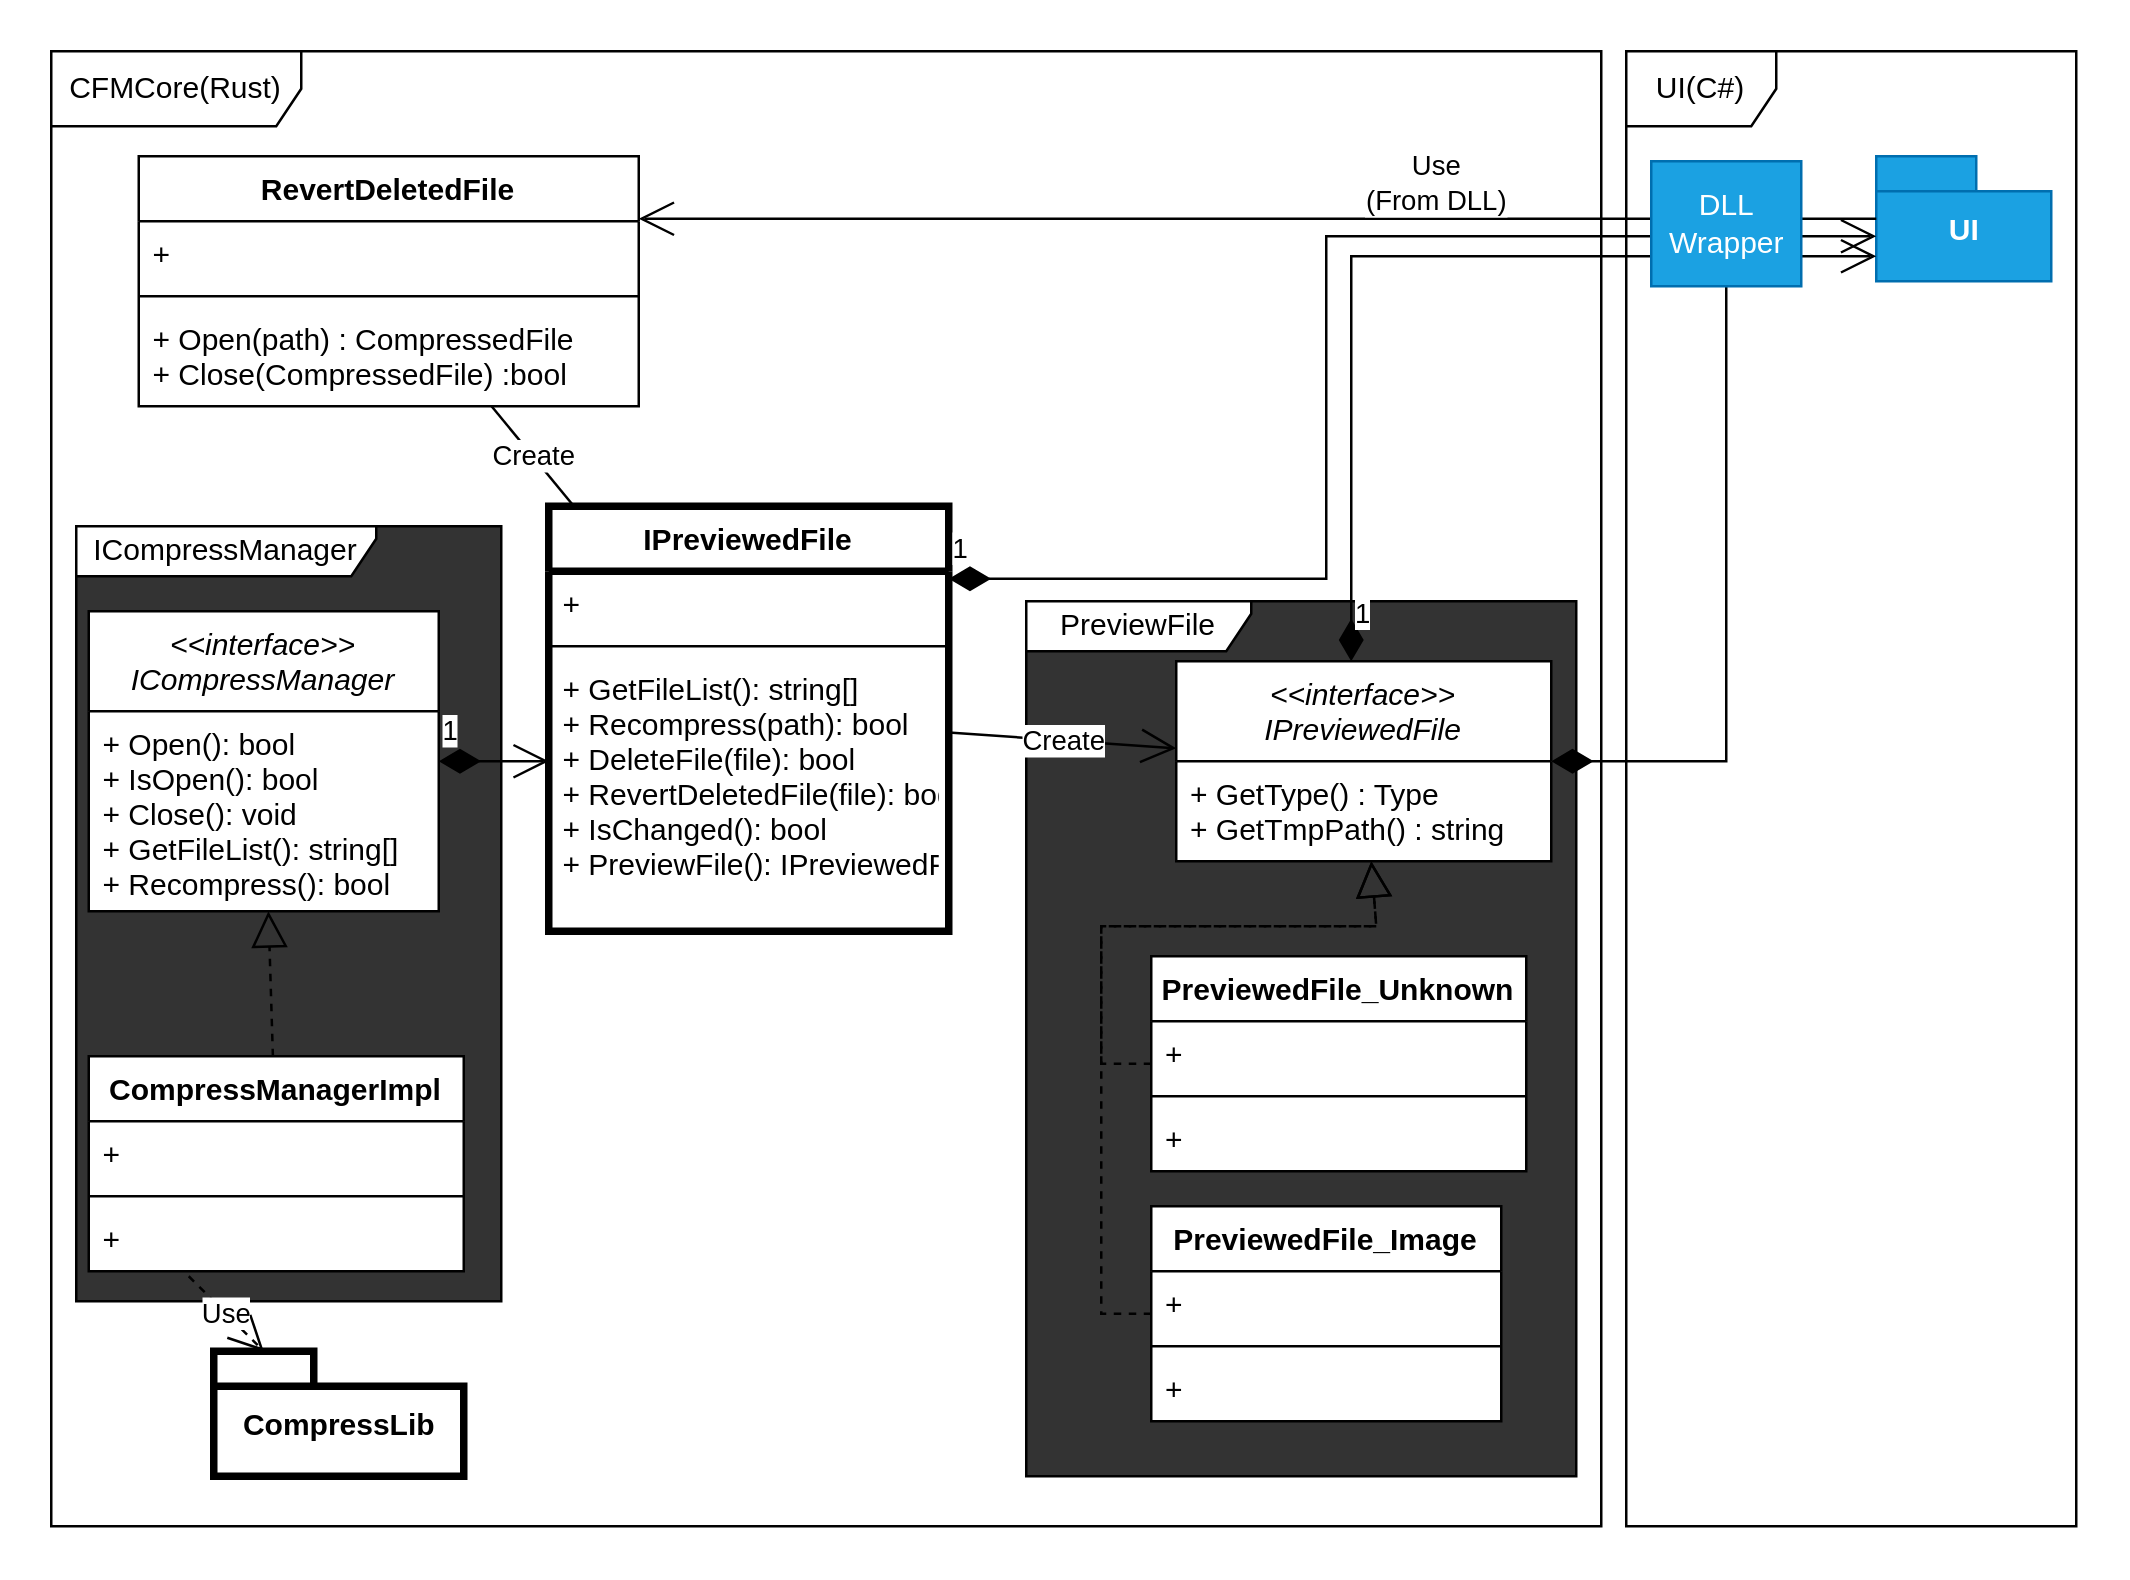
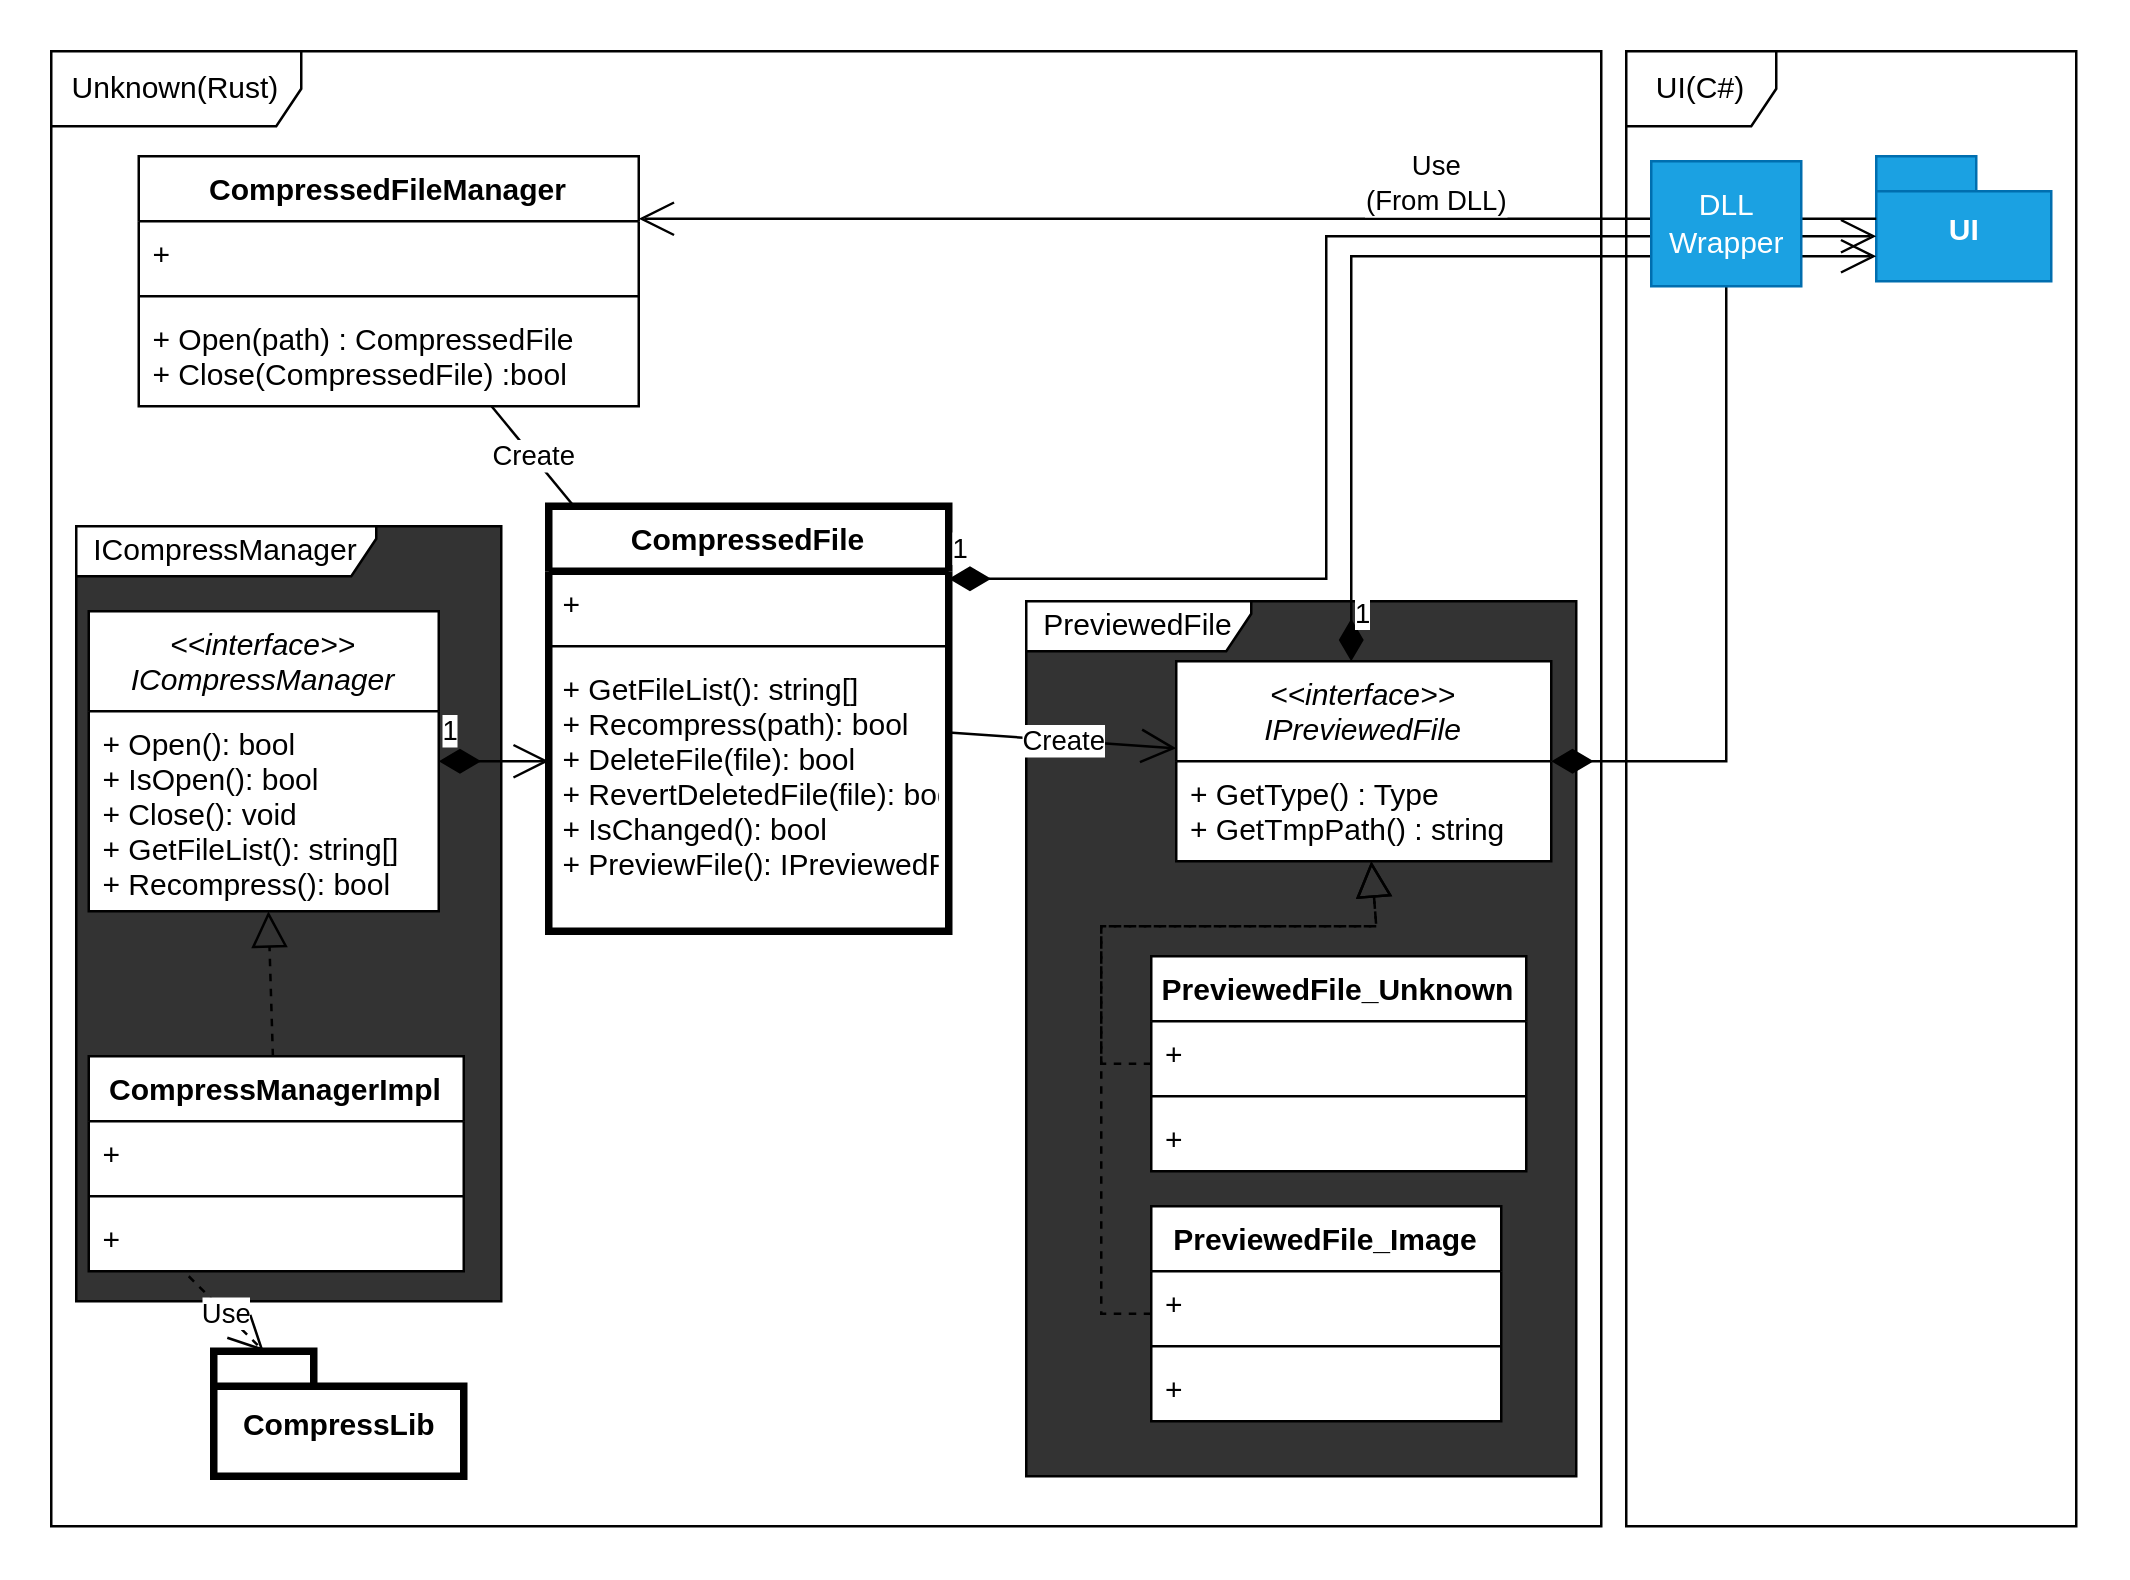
(176, 89) -> (176, 89)
(388, 190) -> (388, 190)
(748, 540) -> (748, 540)
(1139, 626) -> (1139, 626)
